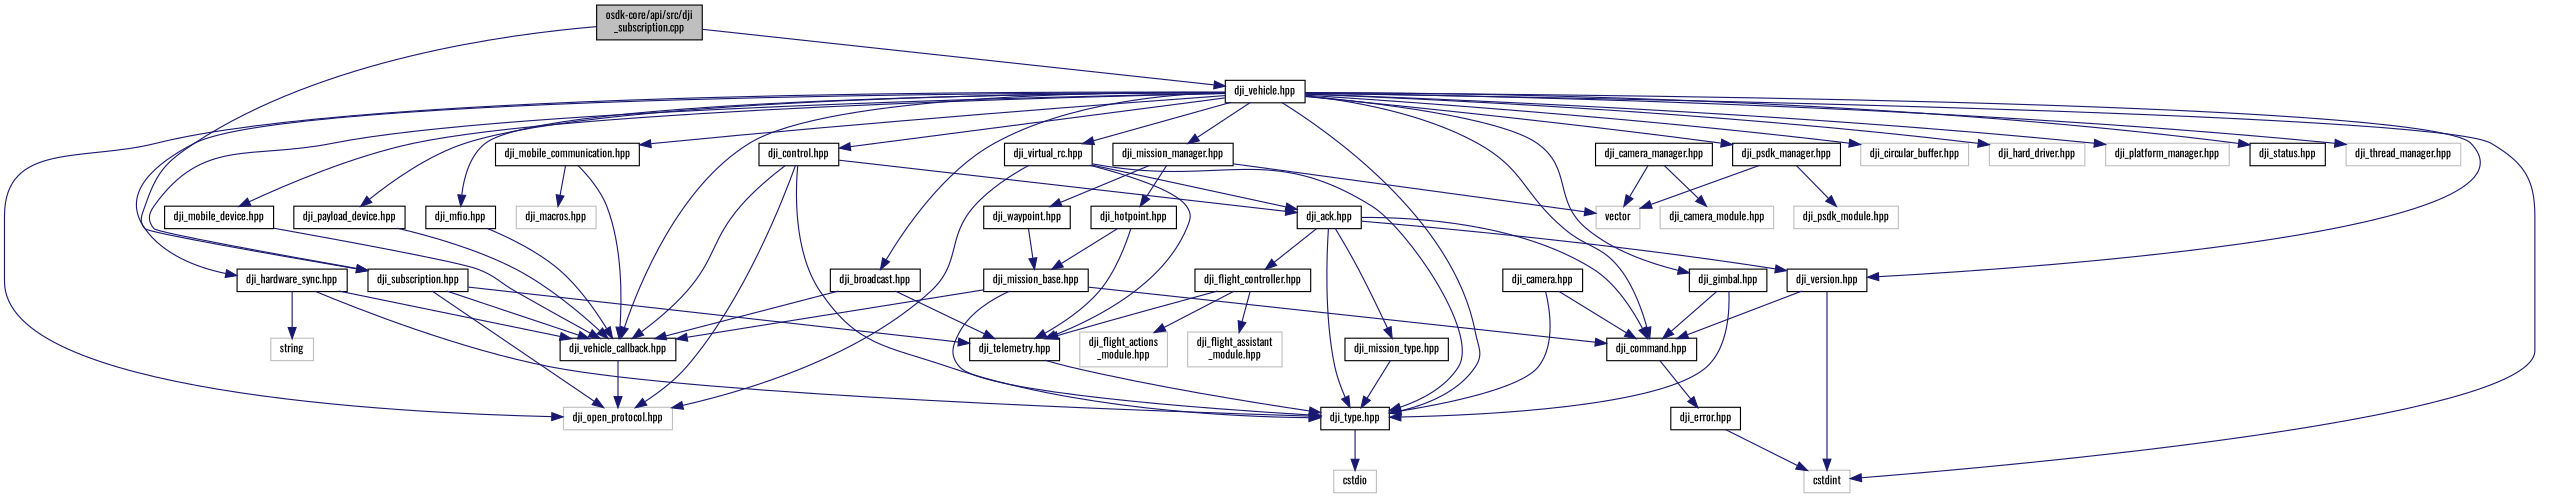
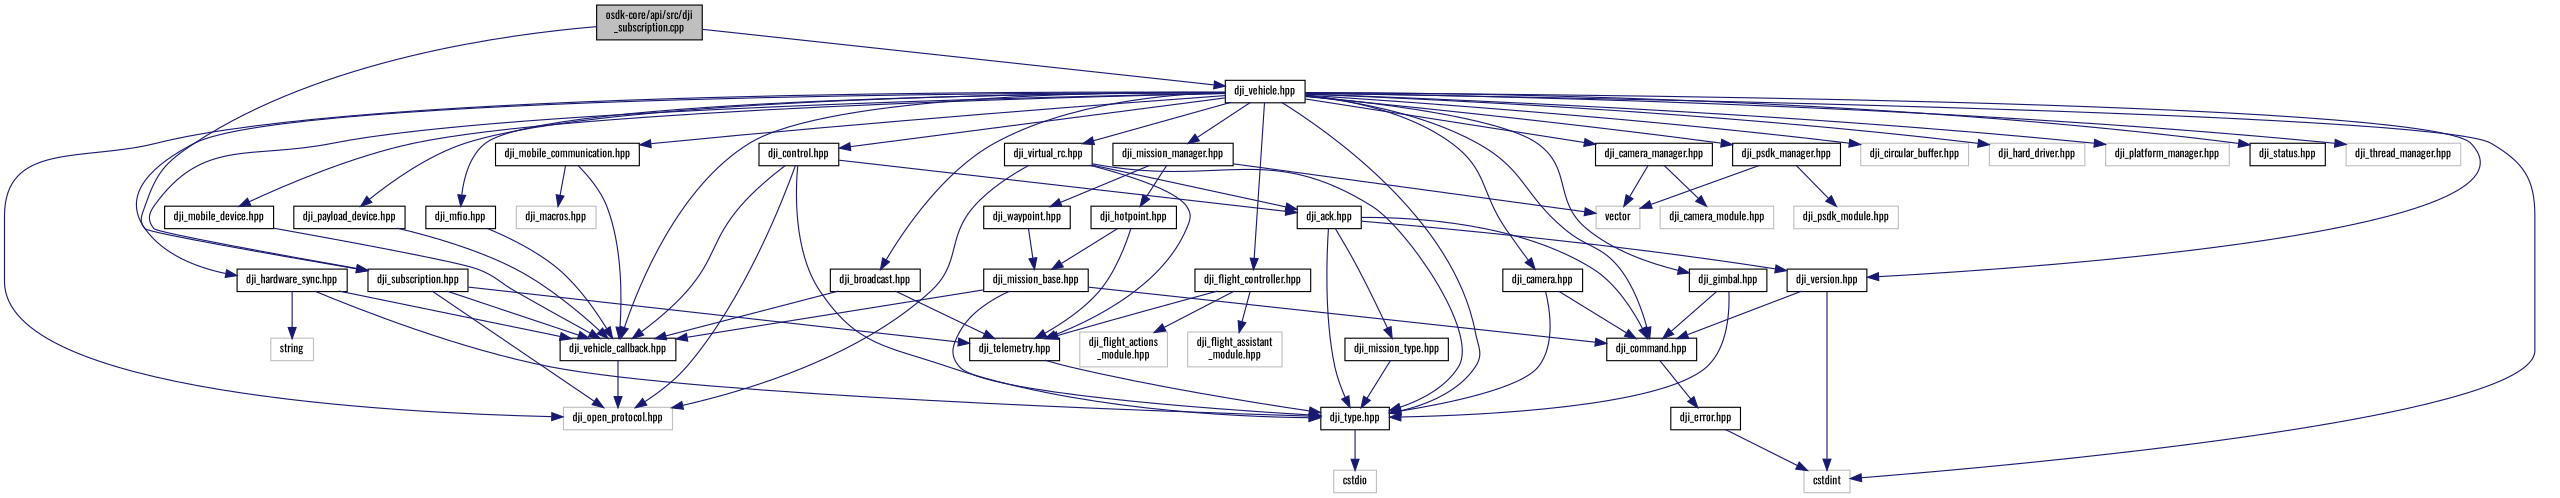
none -> (1445, 121)
none -> (1445, 139)
(1296, 245) -> (1259, 181)
